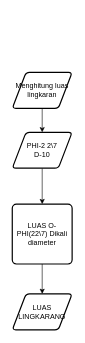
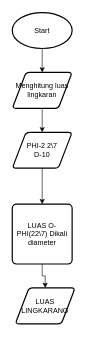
none -> (42, 30)
none -> (42, 66)
(42, 312) -> (45, 306)
